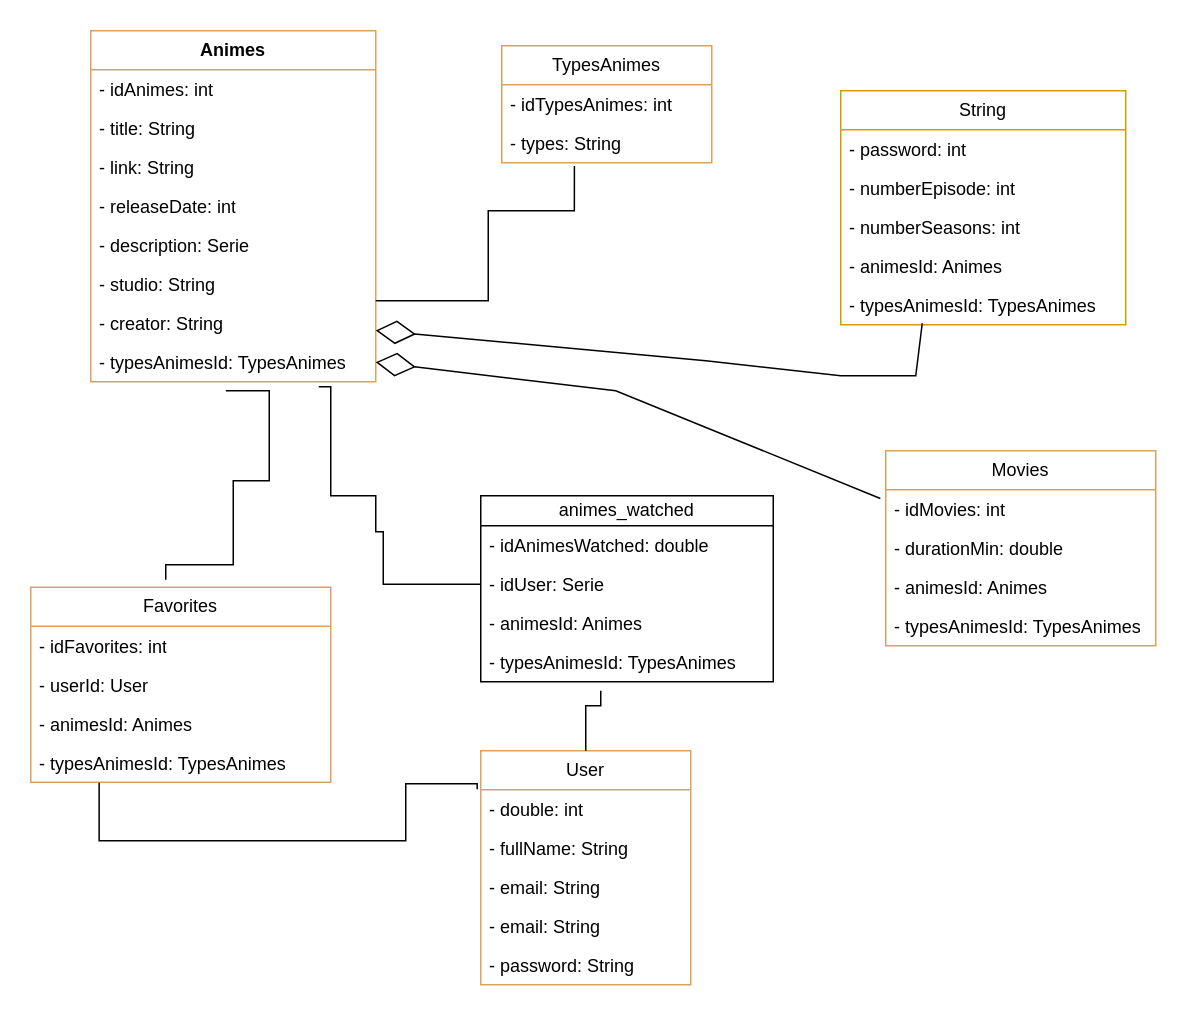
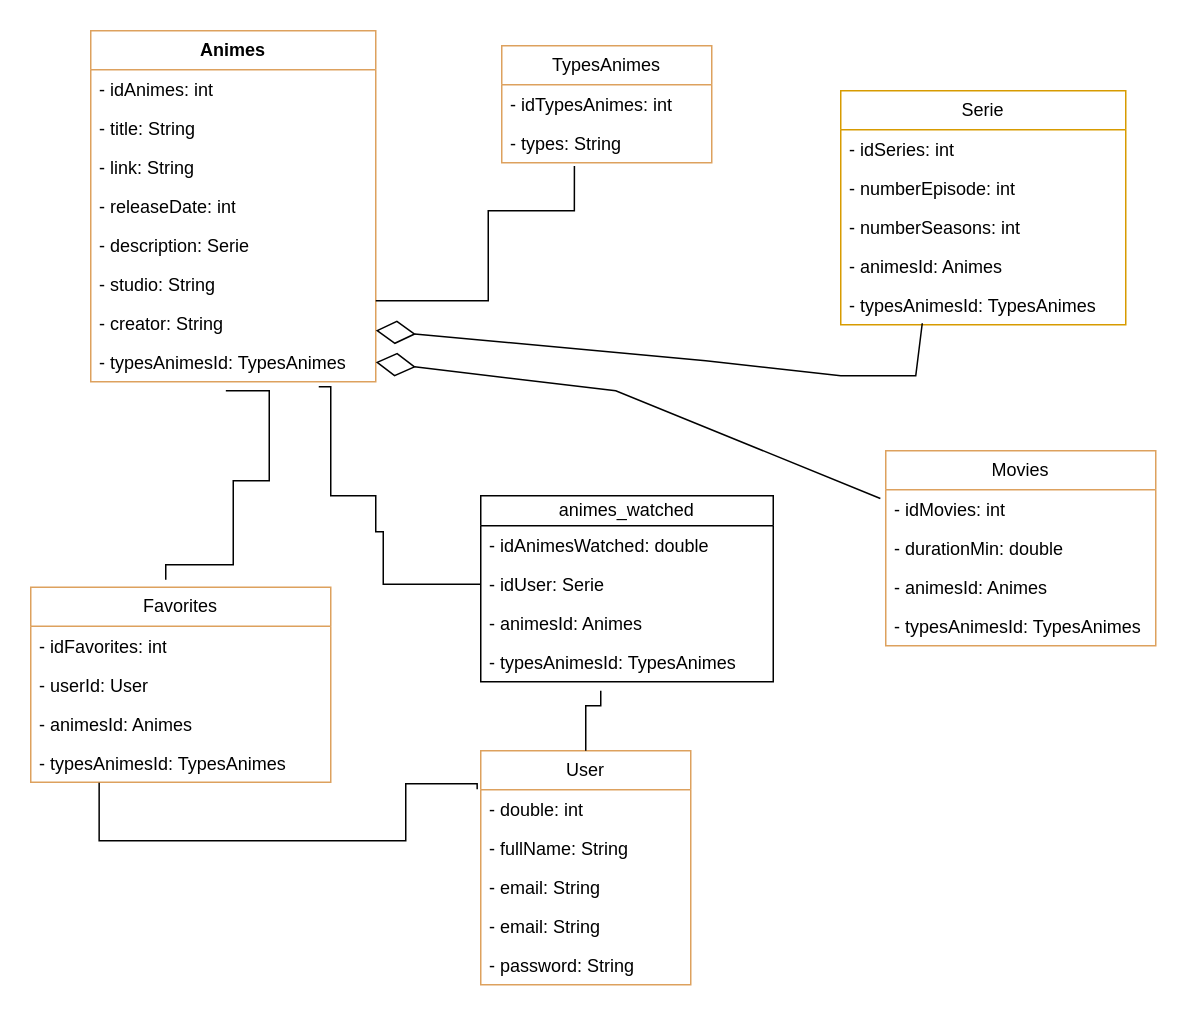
(983, 110) -> (983, 110)
(916, 151) -> (911, 151)
